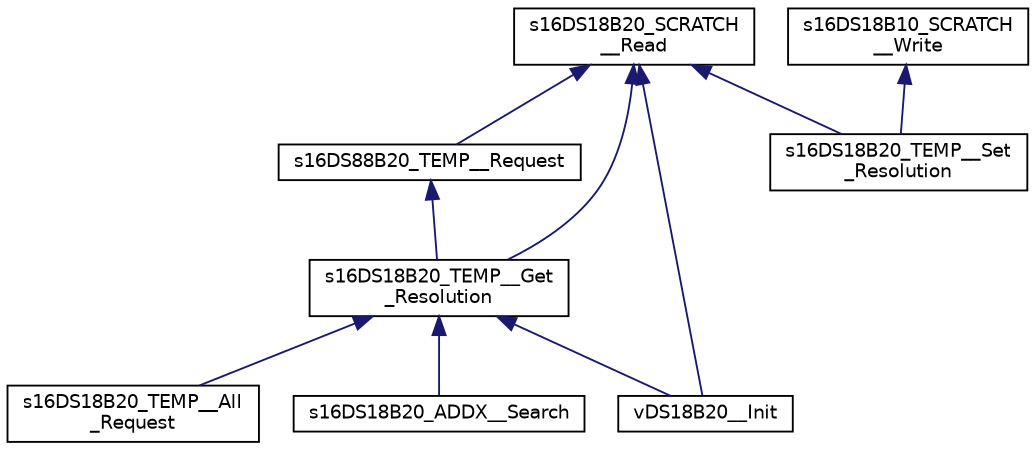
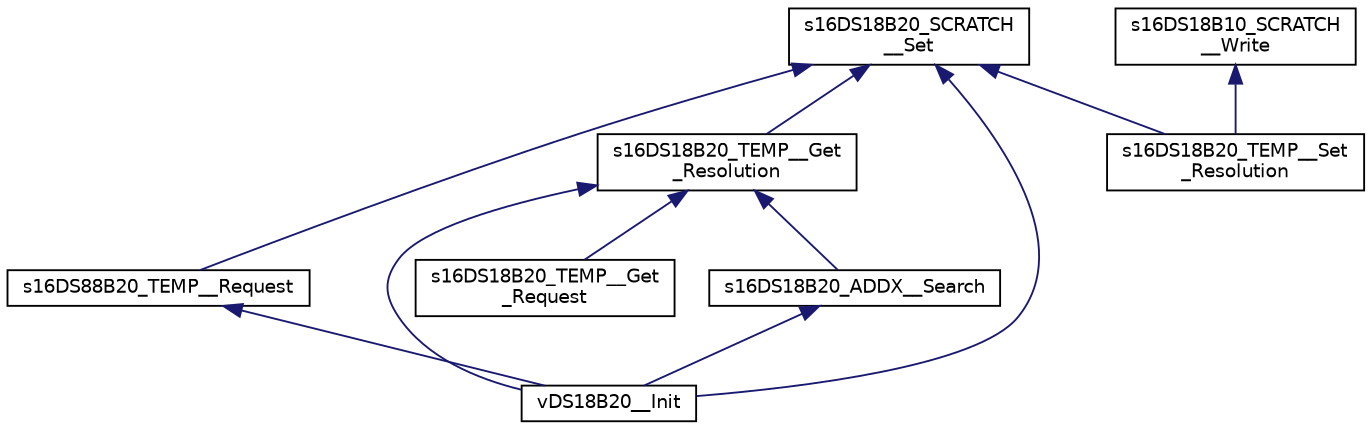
(634, 37) -> (909, 37)
(435, 230) -> (393, 348)
none -> (723, 350)
(133, 414) -> (545, 288)
